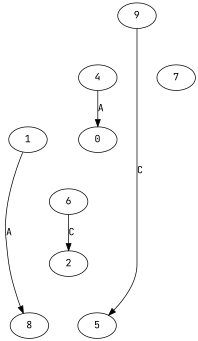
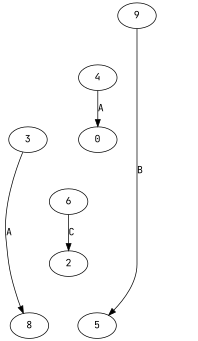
(176, 78) -> none
(28, 140) -> (28, 140)
(140, 171) -> (140, 171)
